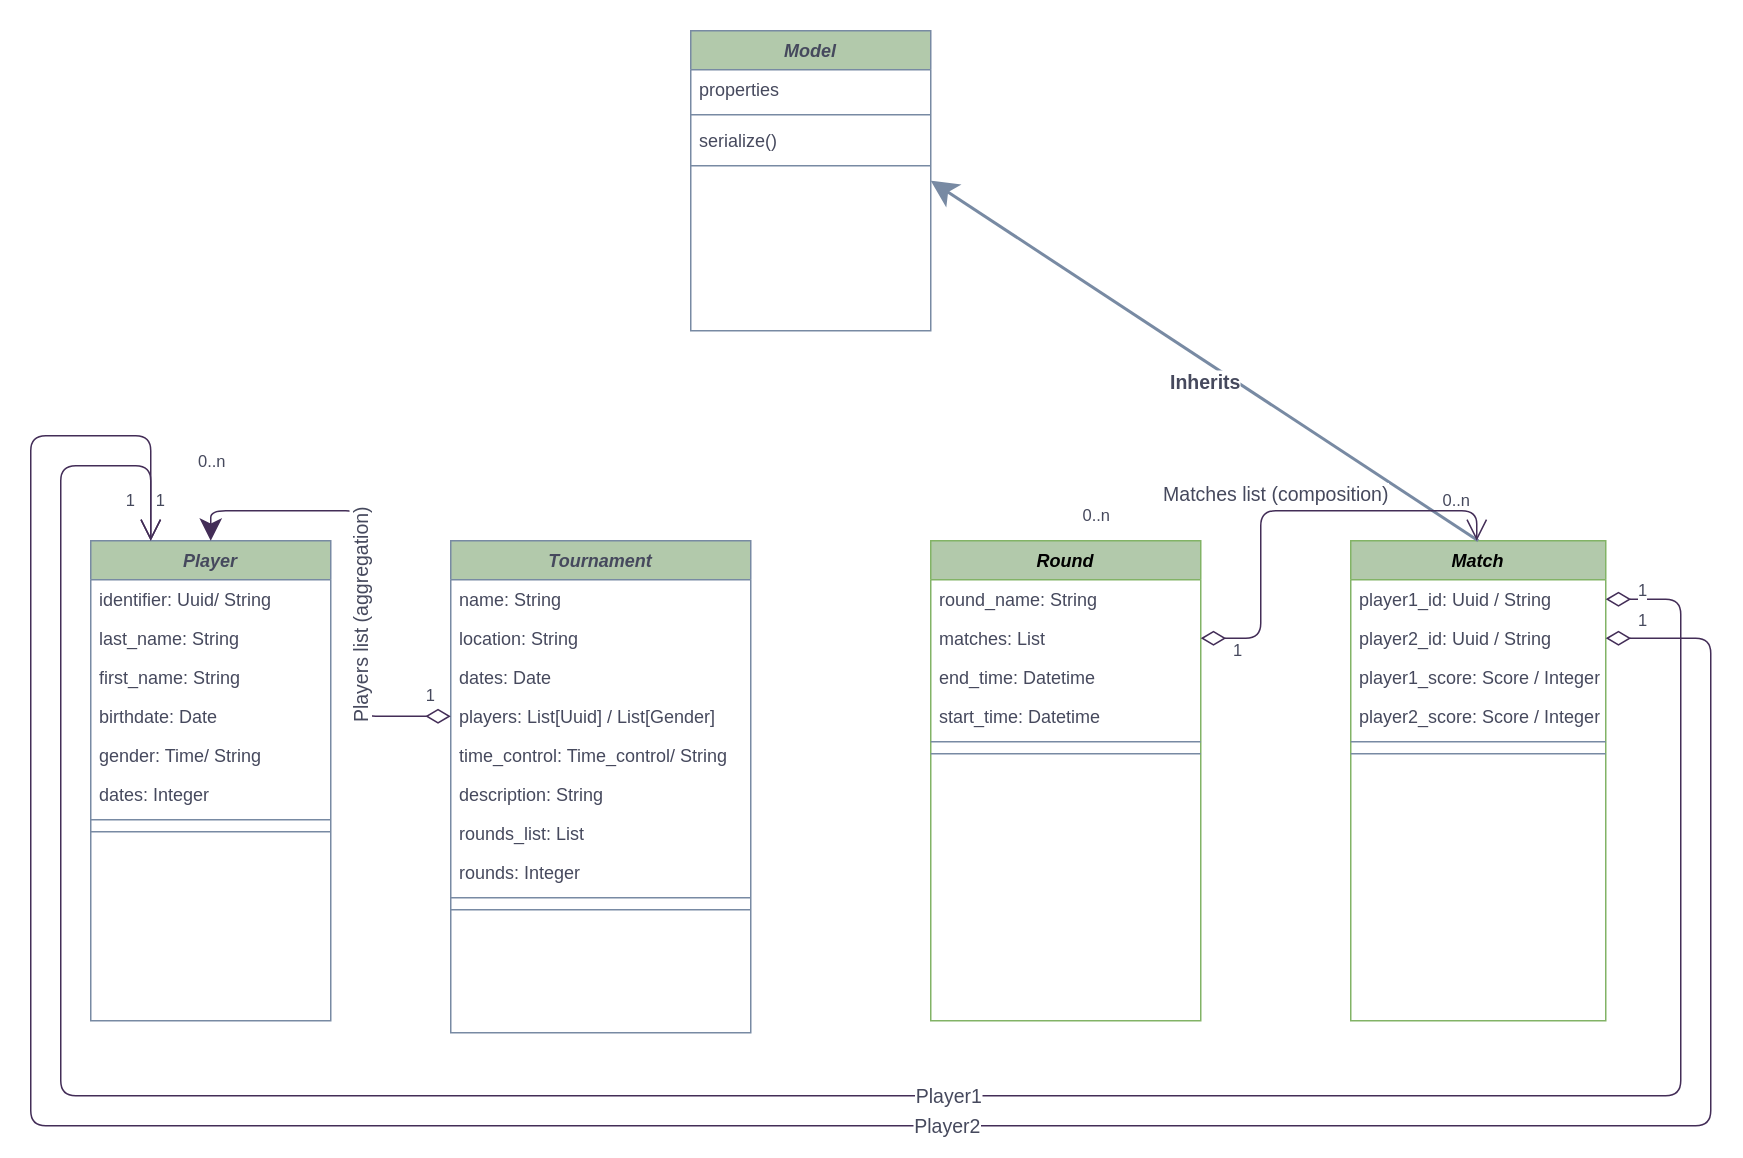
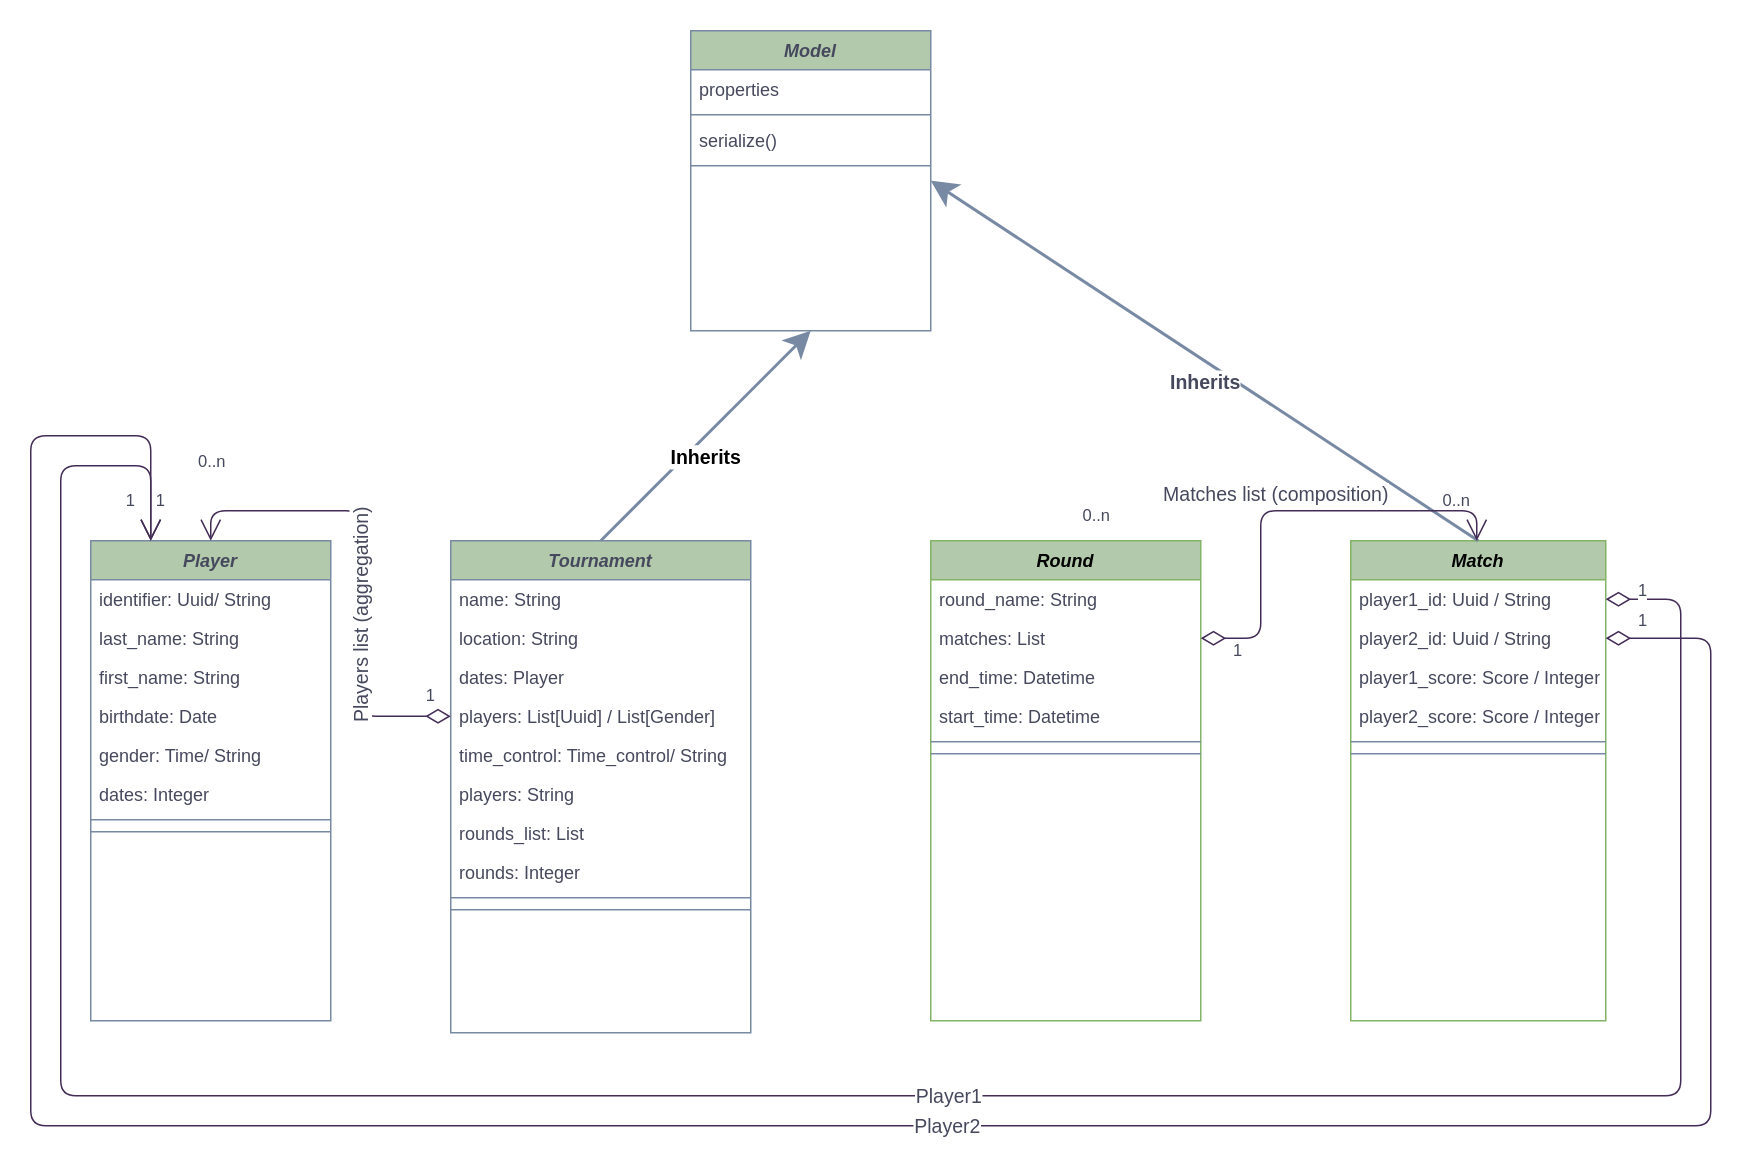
none -> (699, 443)
(211, 515) -> (211, 522)
(510, 678) -> (518, 678)
(543, 795) -> (525, 795)
